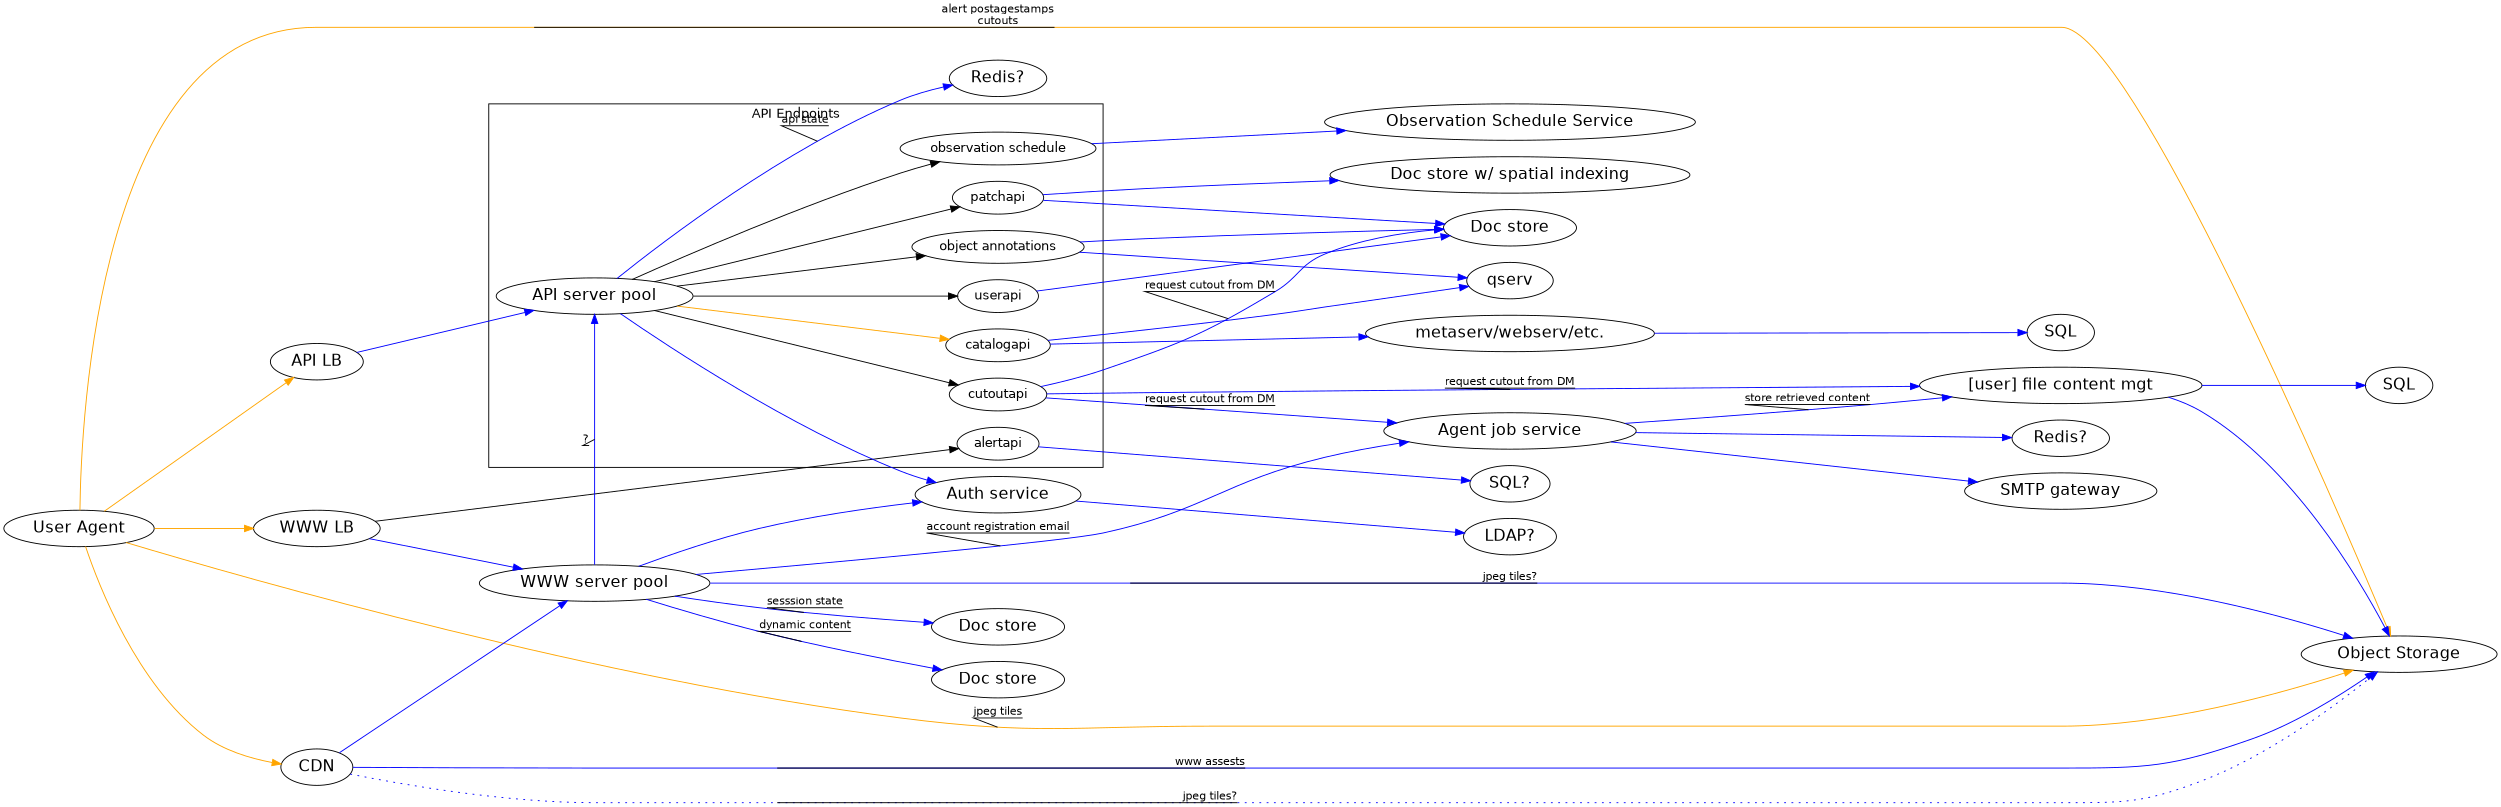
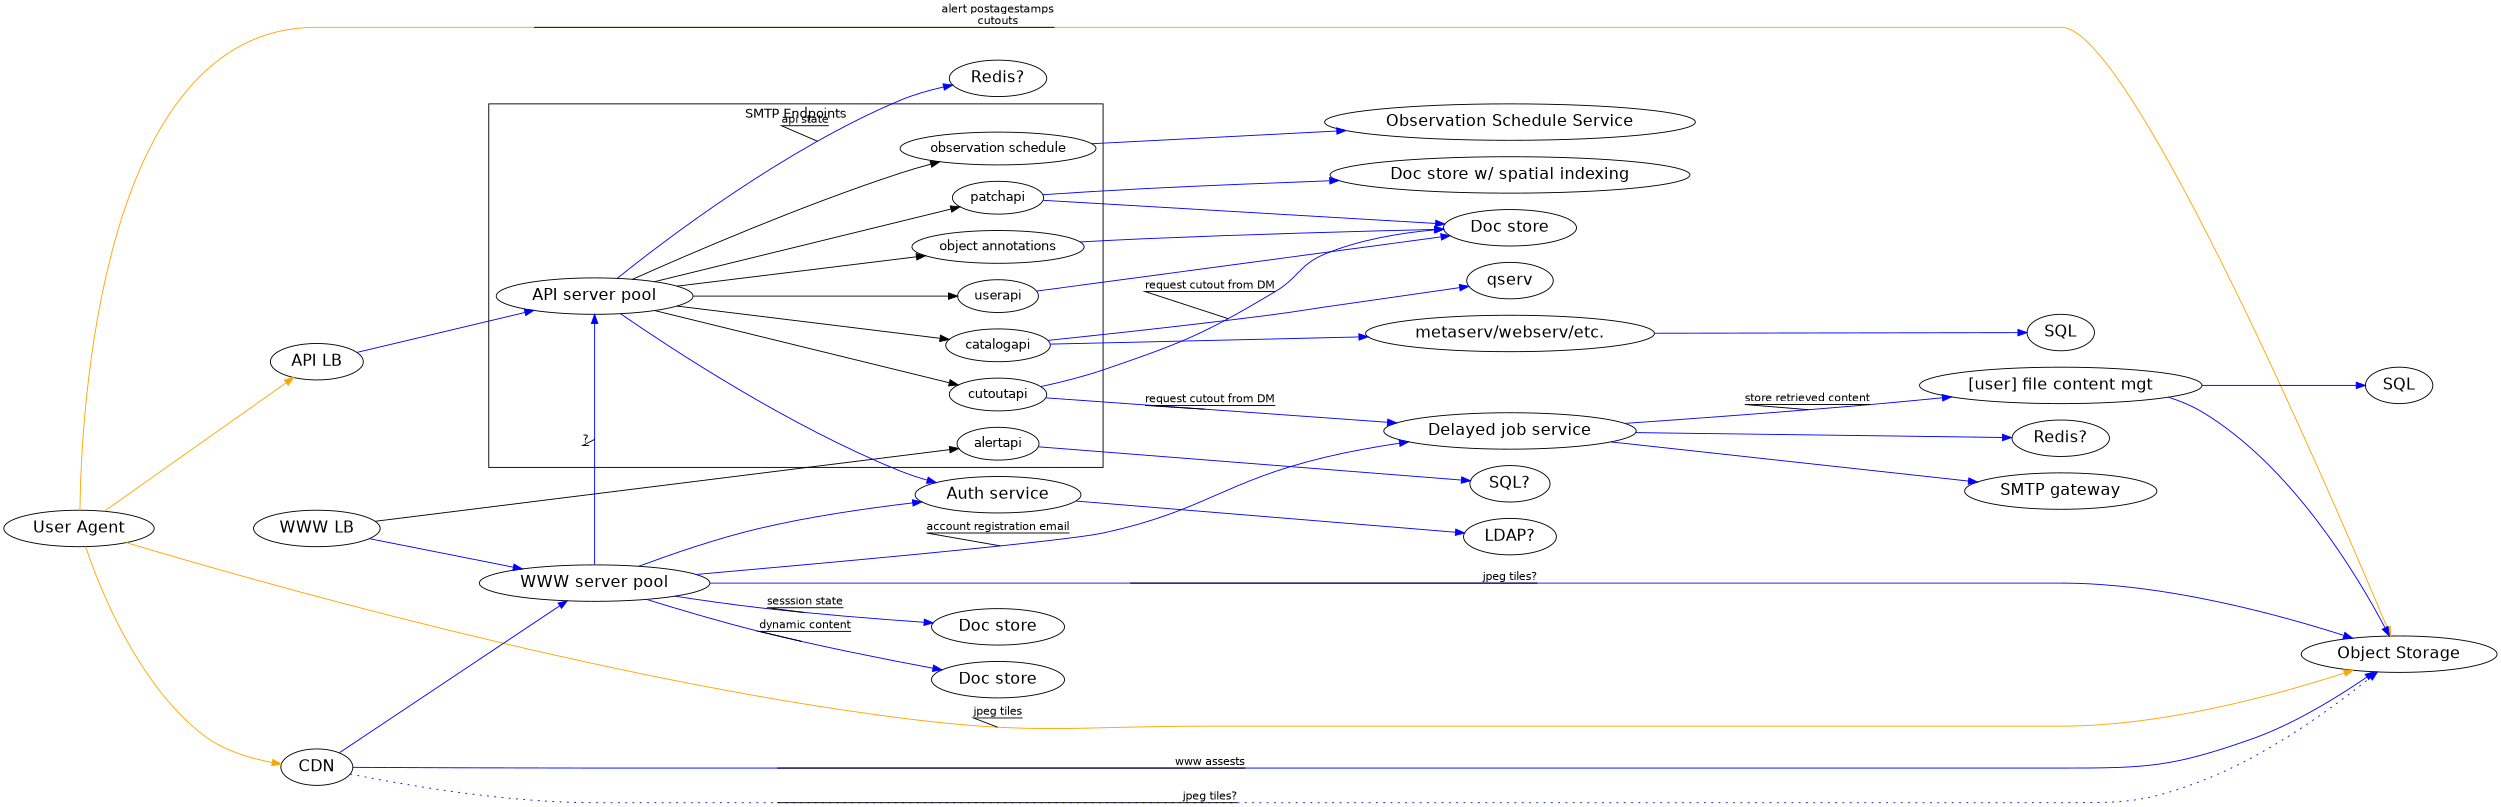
(796, 114) -> (796, 114)
(1278, 265) -> none
(808, 322) -> (808, 322)
(1478, 390) -> none
(1510, 431) -> (1510, 431)
(199, 528) -> none
